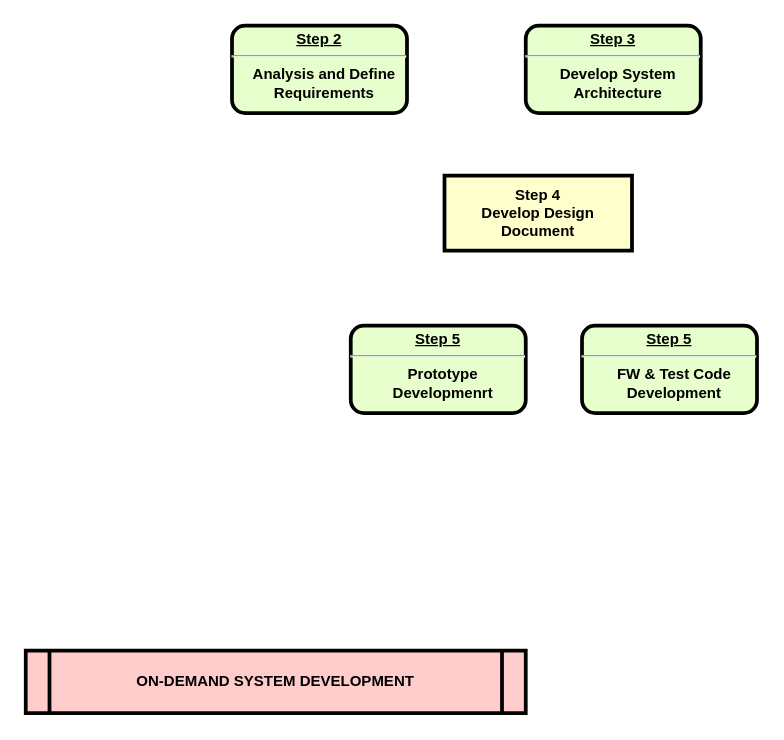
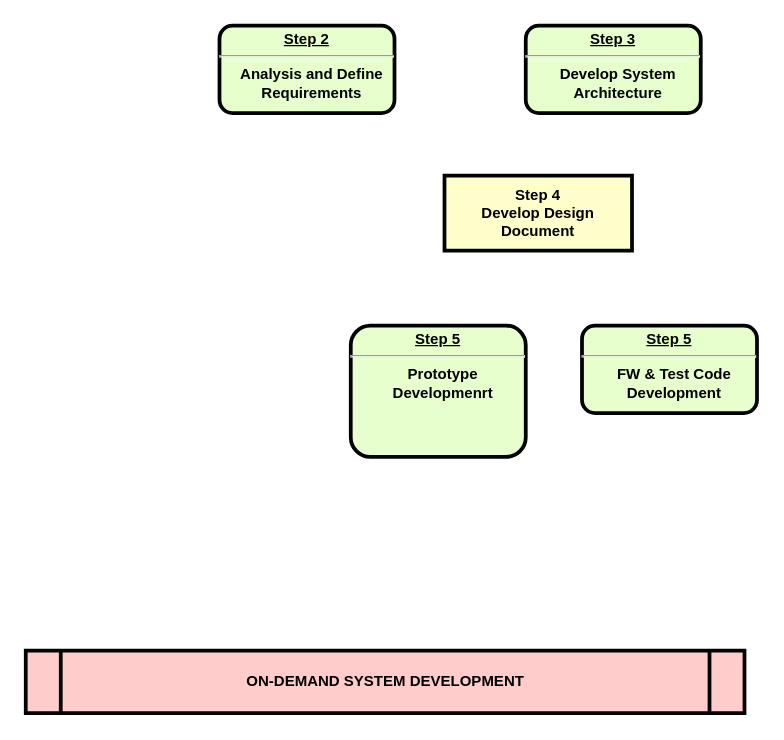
(319, 69) -> (307, 69)
(438, 369) -> (438, 391)
(276, 682) -> (385, 682)
